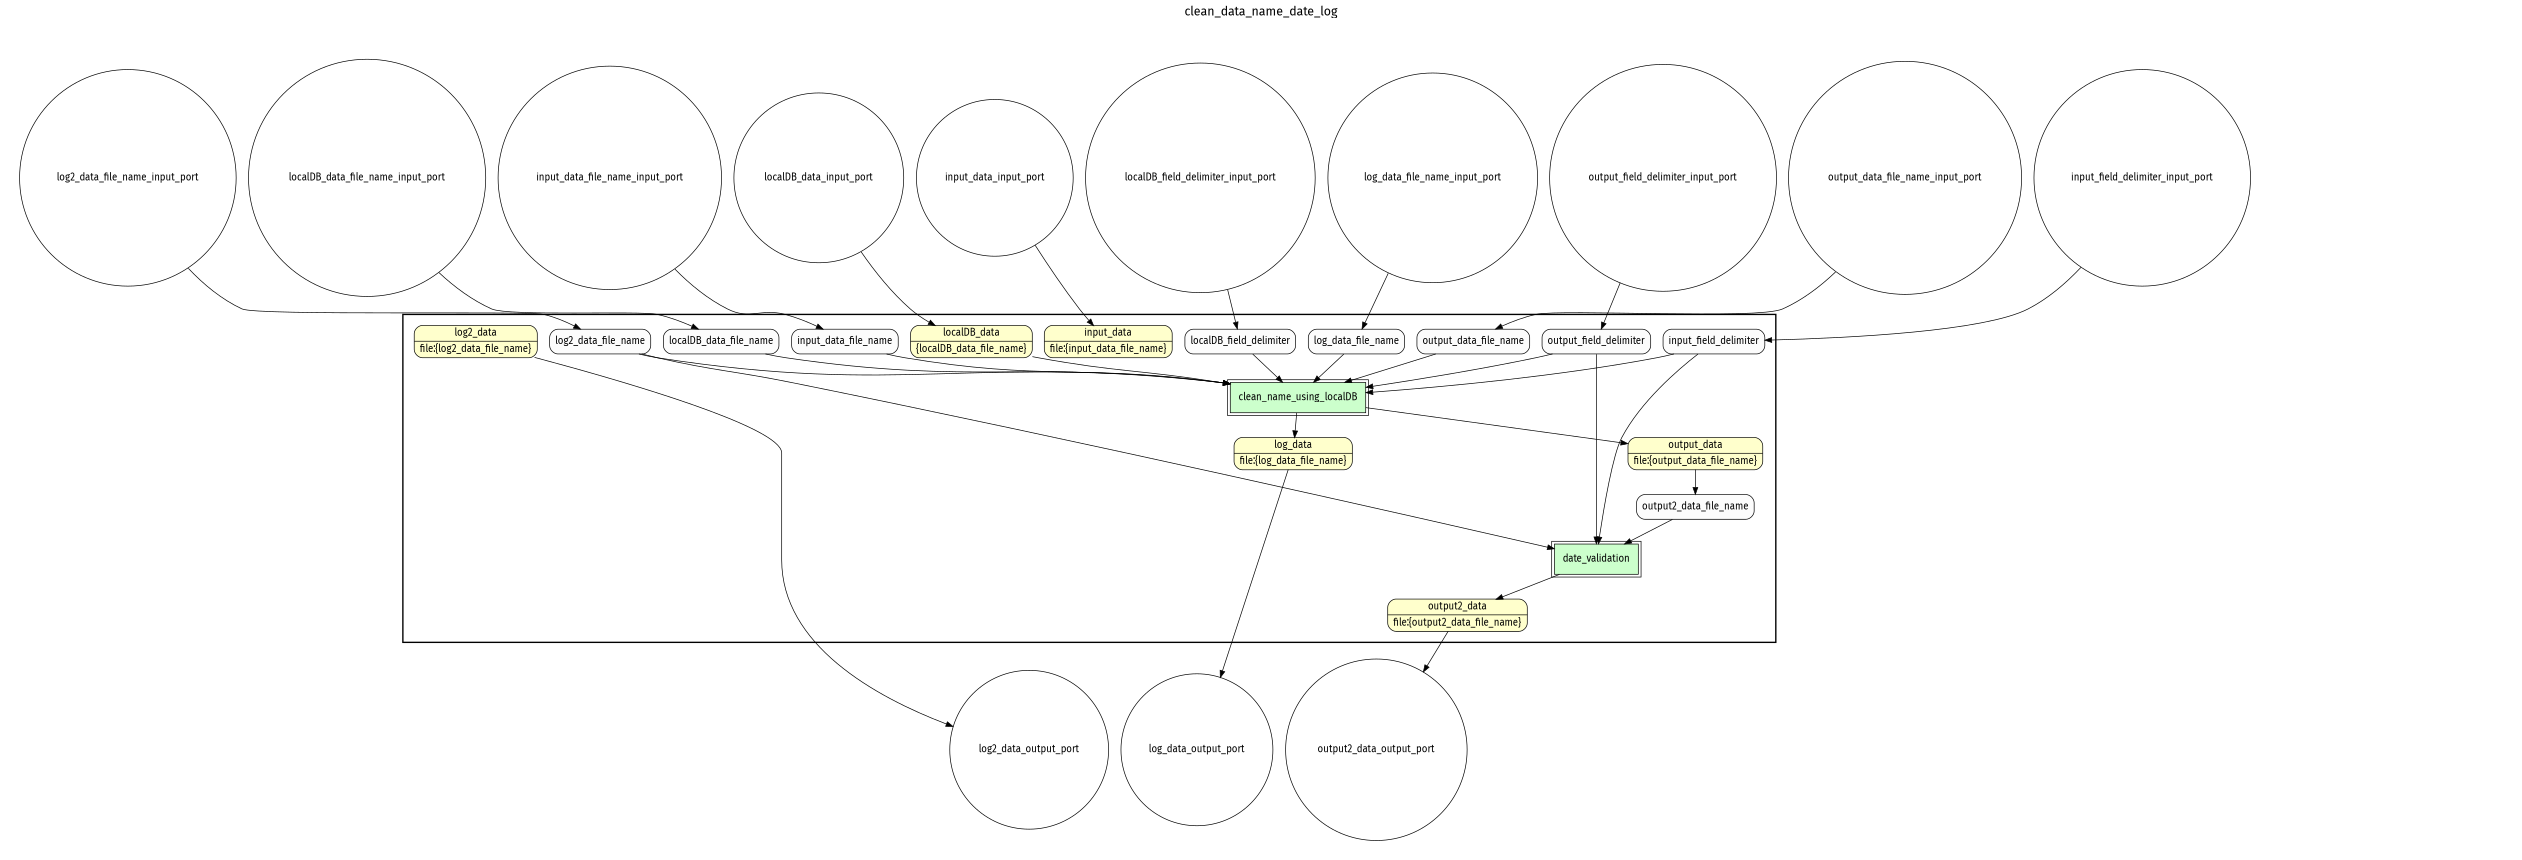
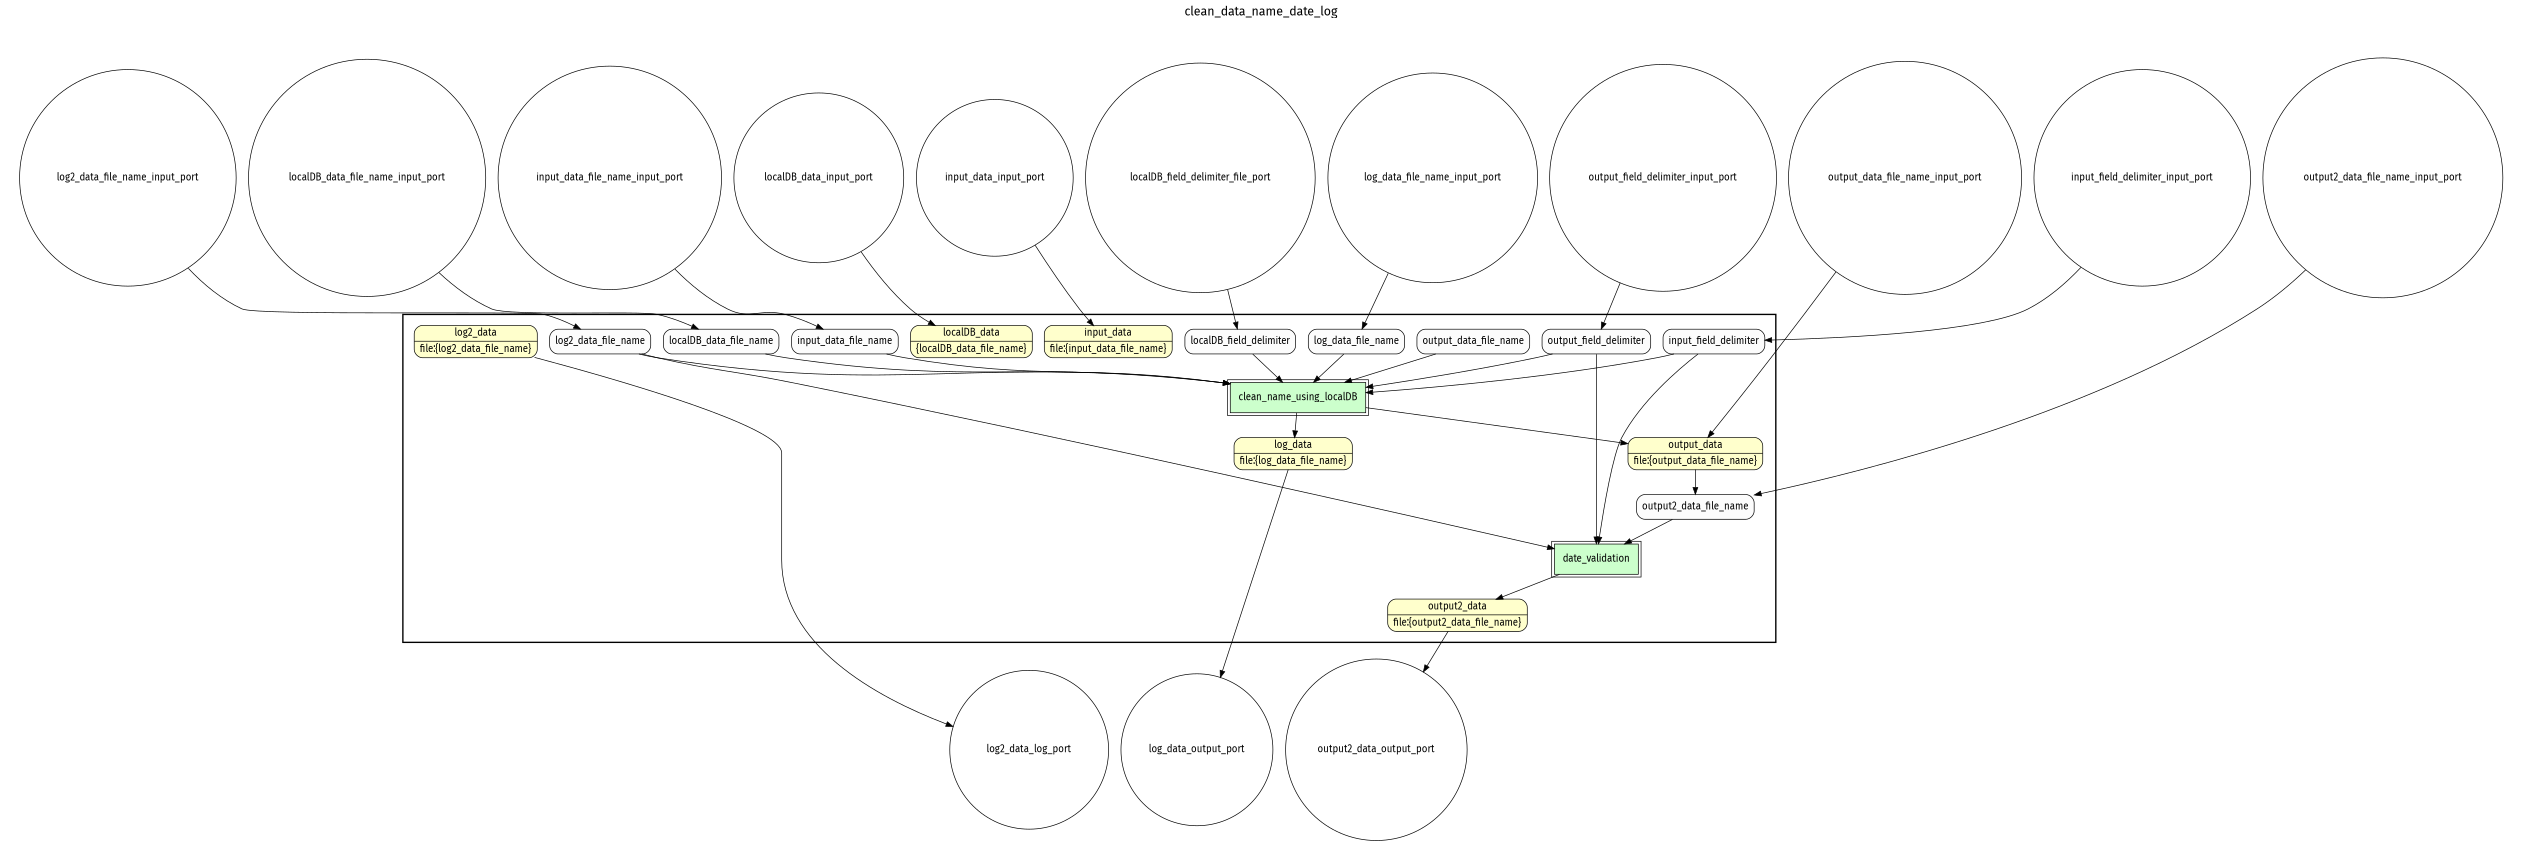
(1200, 178) -> (1200, 178)
none -> (2383, 178)
(1674, 314) -> (1781, 345)
(1113, 369) -> none
(1029, 750) -> (1029, 750)
